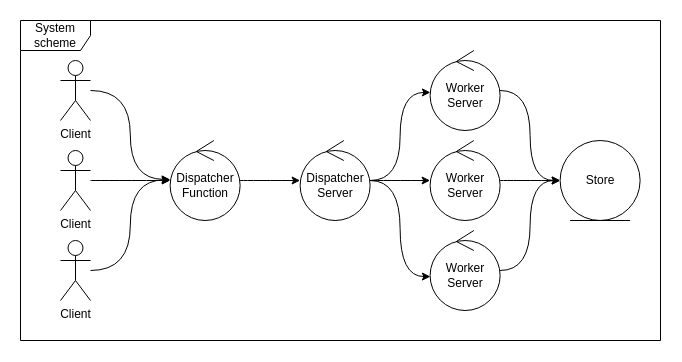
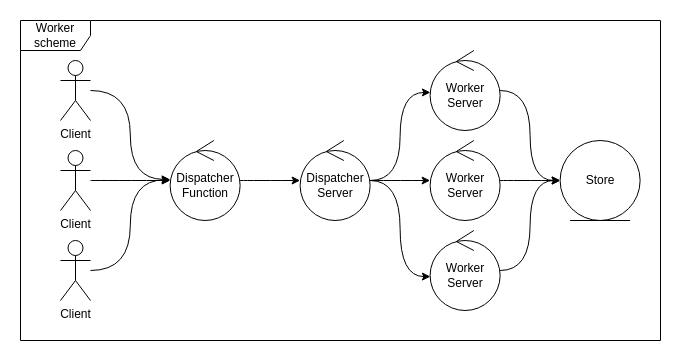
(56, 36) -> (56, 36)
